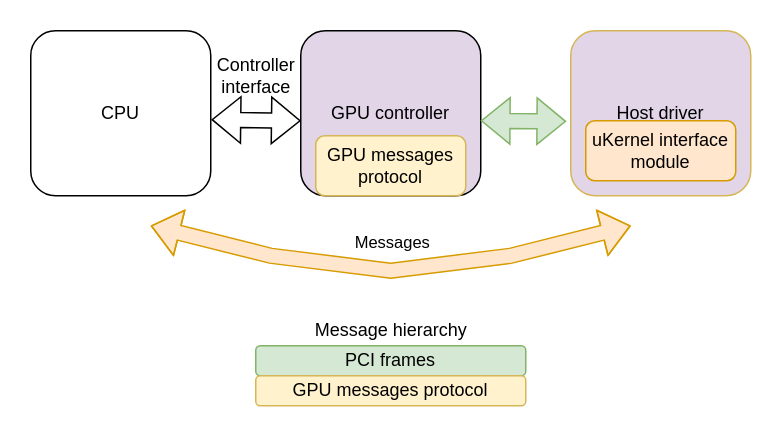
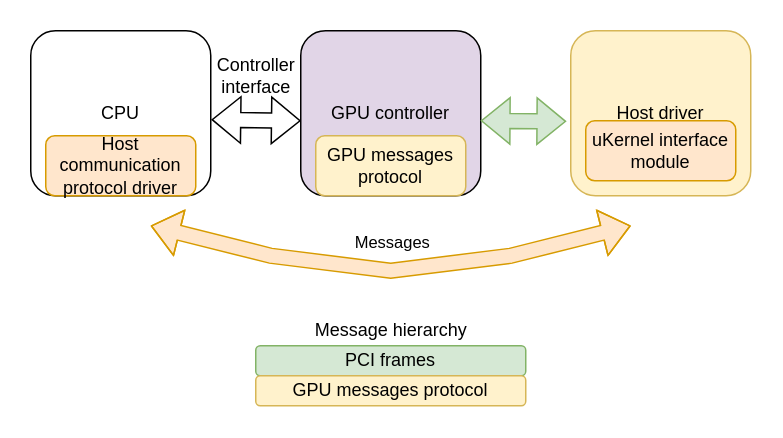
(661, 113) -> (661, 113)
none -> (121, 166)
